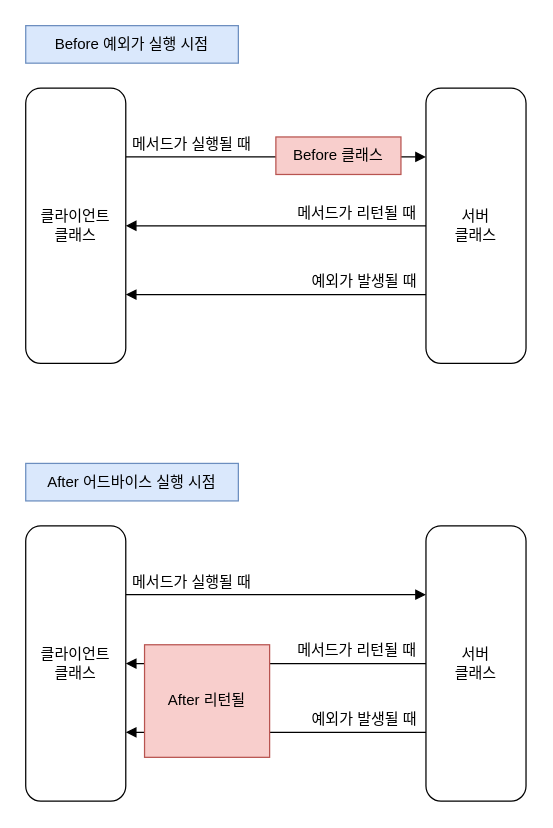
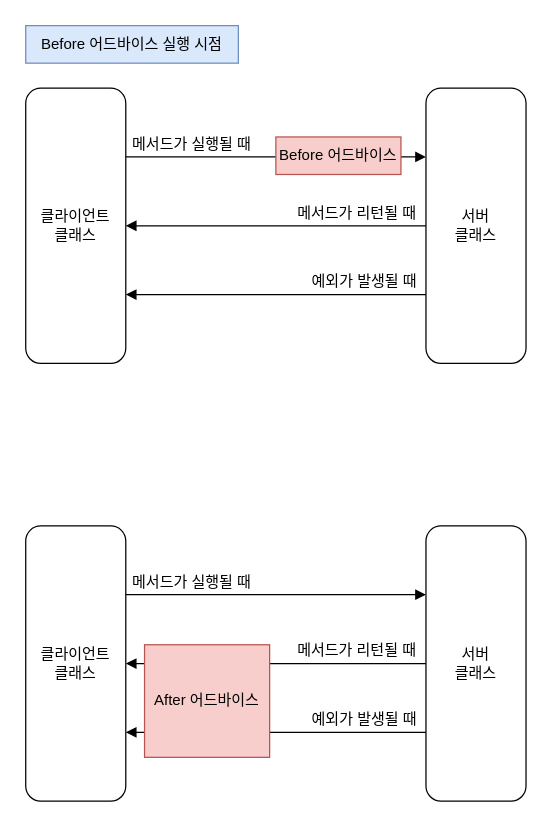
(132, 44) -> (132, 44)
(338, 156) -> (338, 156)
(132, 482) -> none
(207, 701) -> (207, 701)
